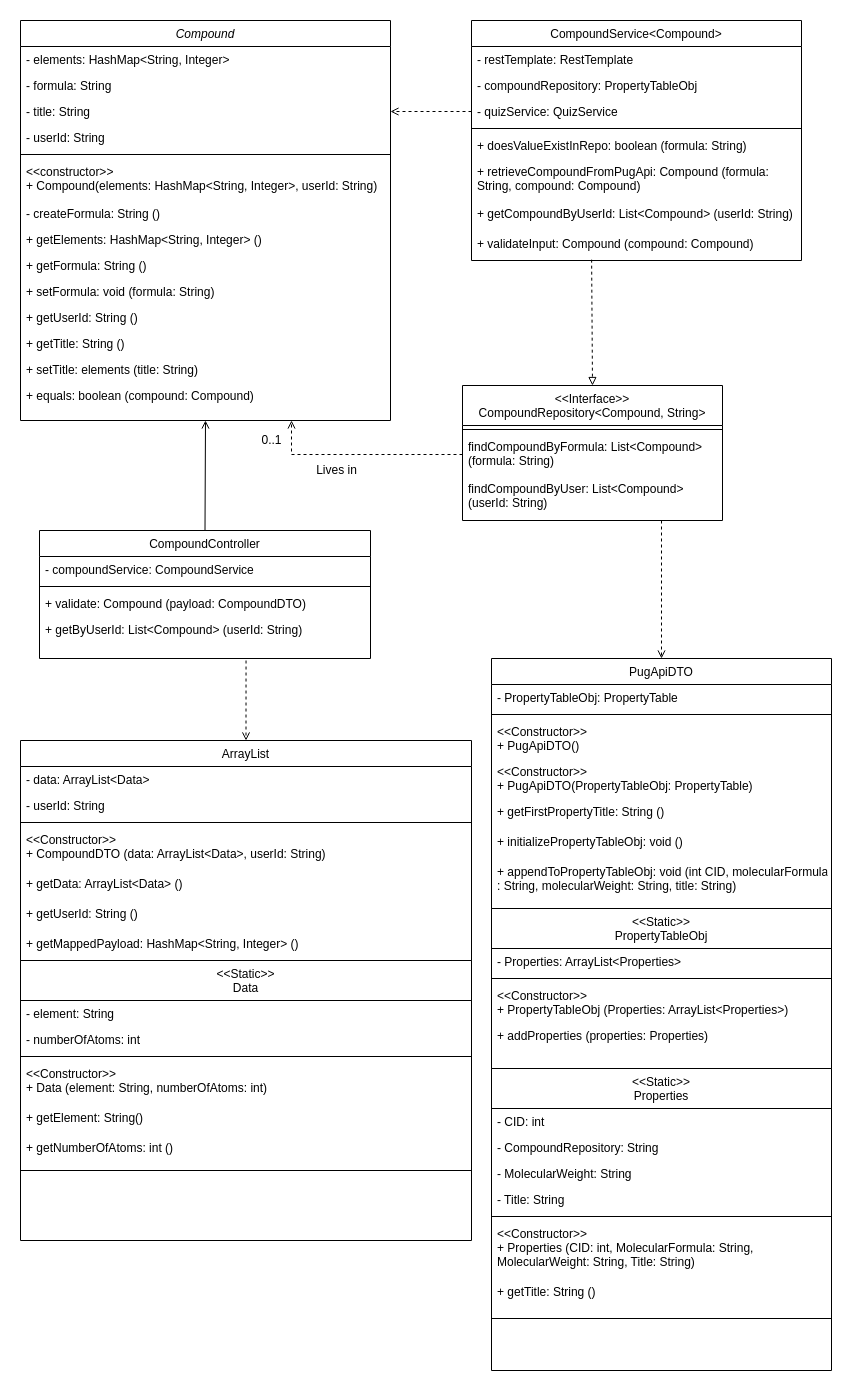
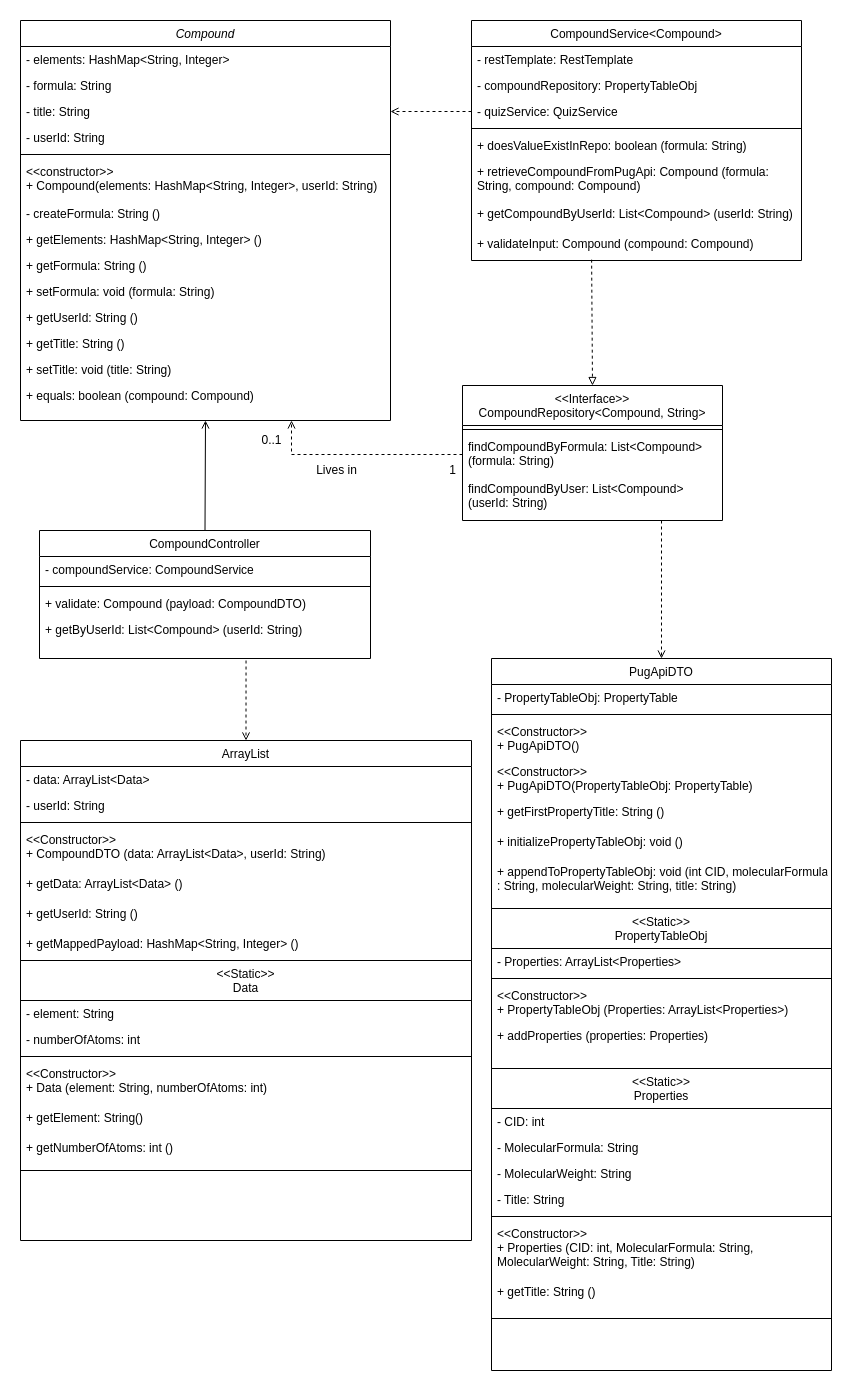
(128, 370) -> (115, 370)
none -> (453, 471)
(583, 1148) -> (573, 1148)
